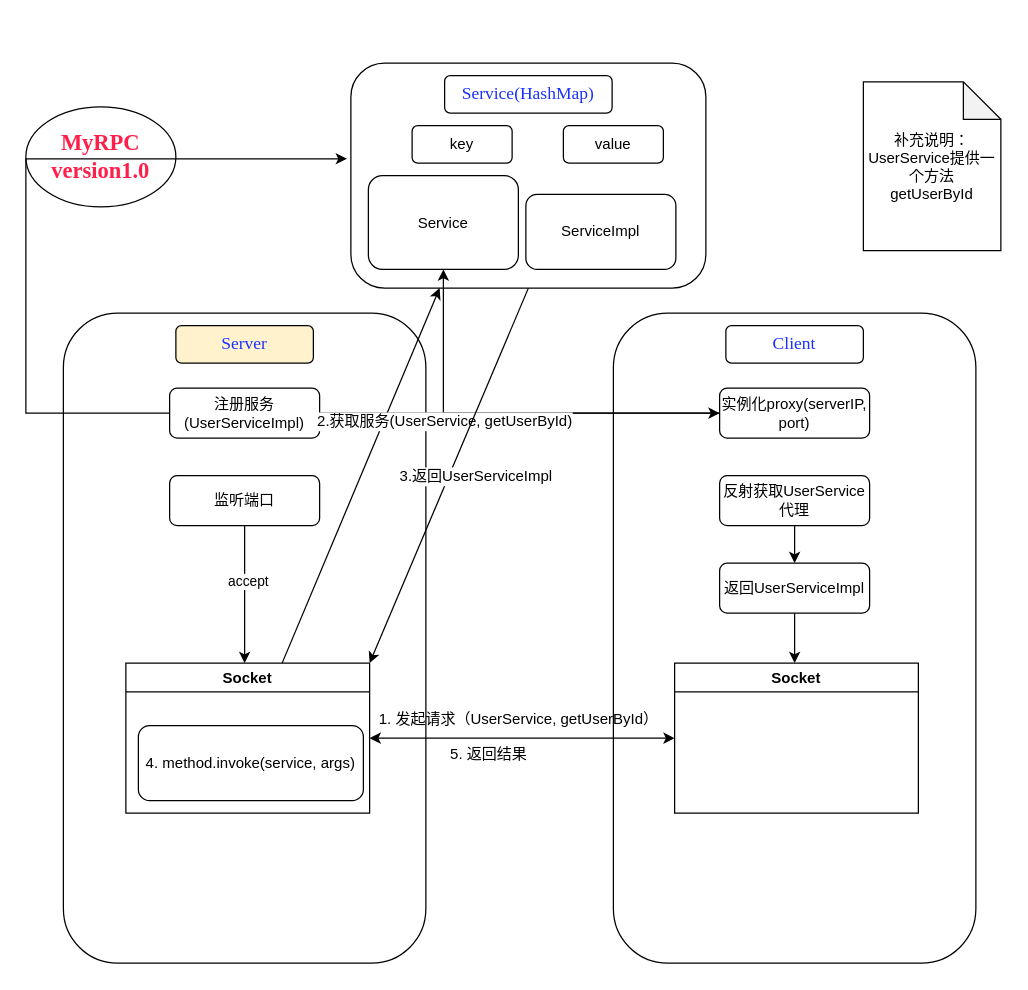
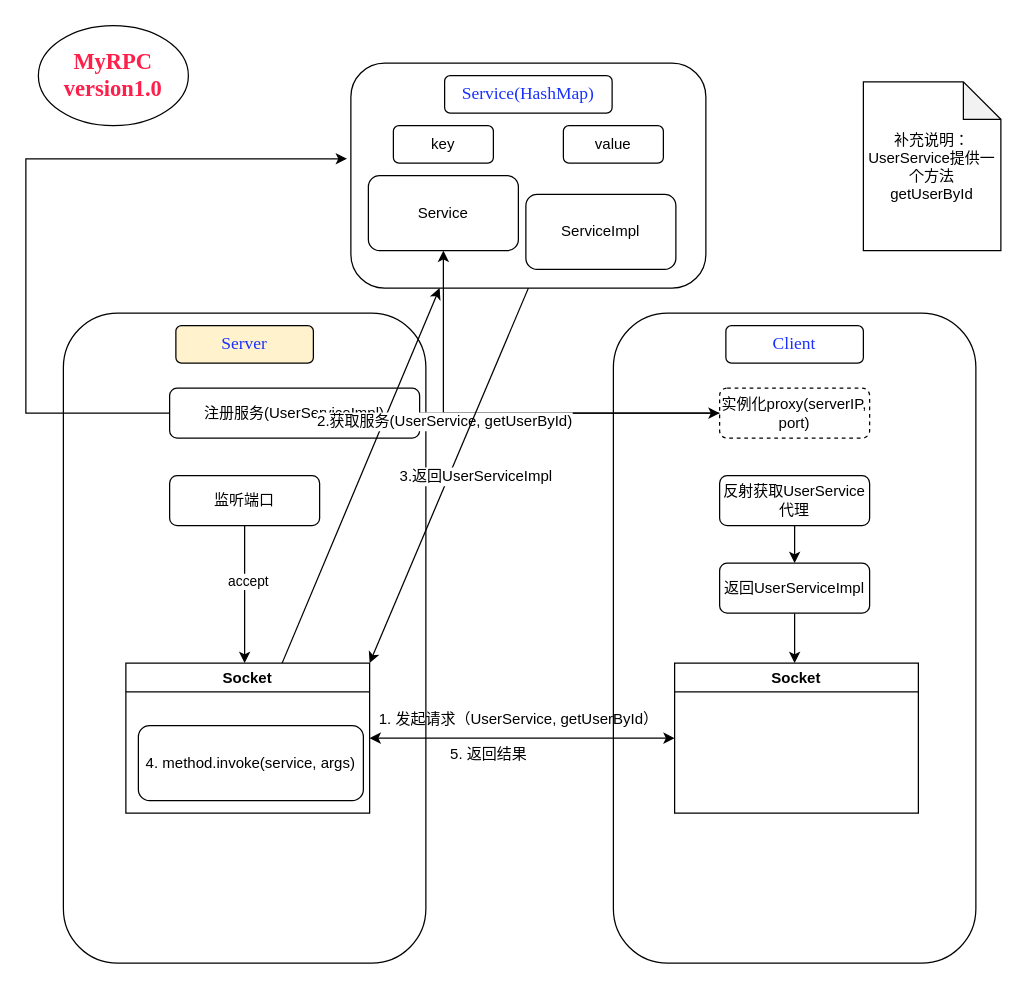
(462, 144) -> (443, 144)
(101, 157) -> (113, 76)
(443, 223) -> (443, 213)
(244, 413) -> (294, 413)
(794, 413) -> (794, 413)
